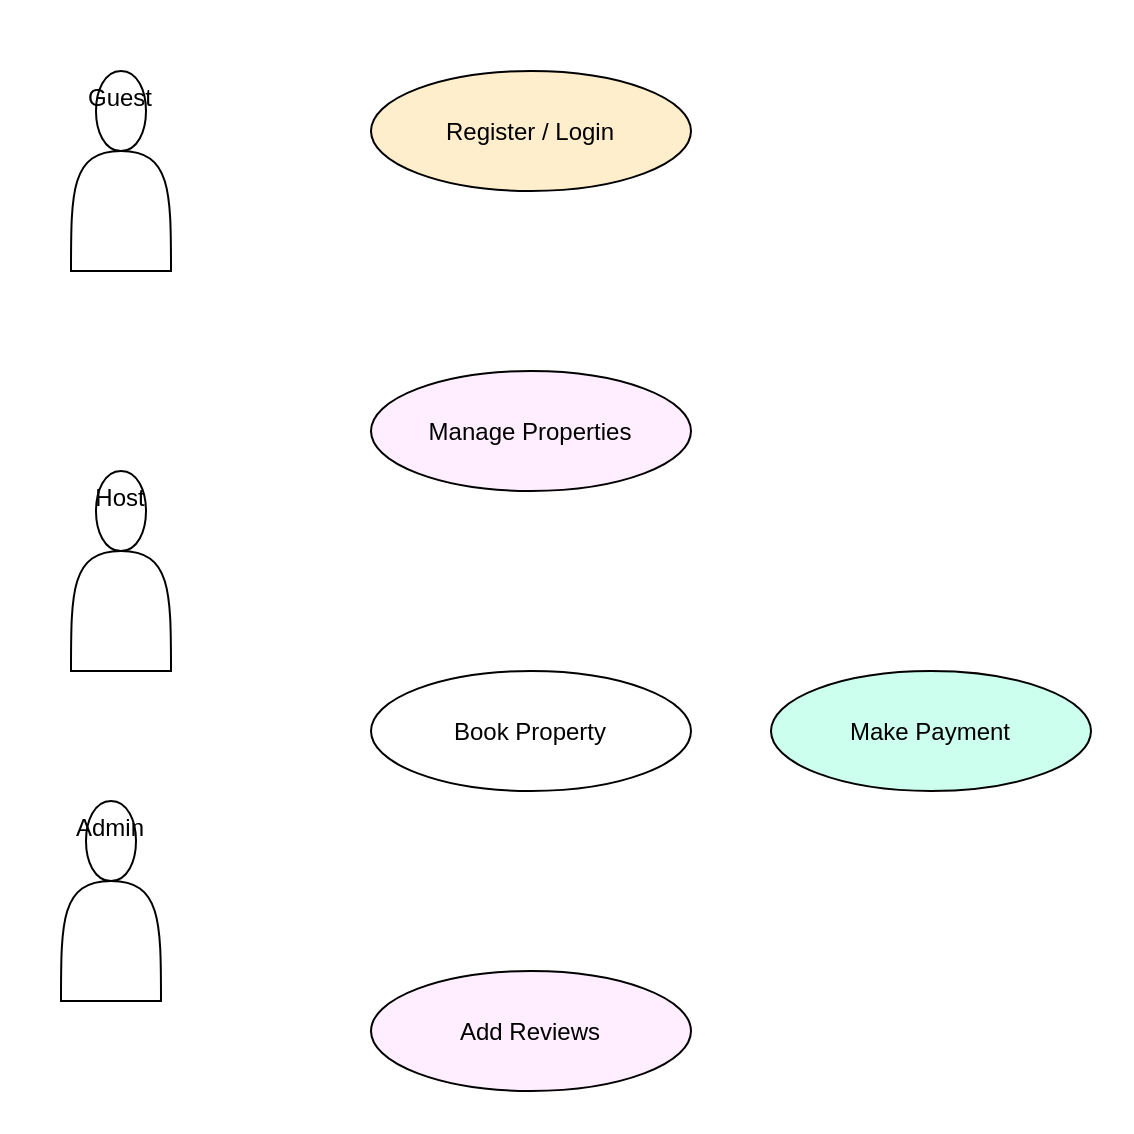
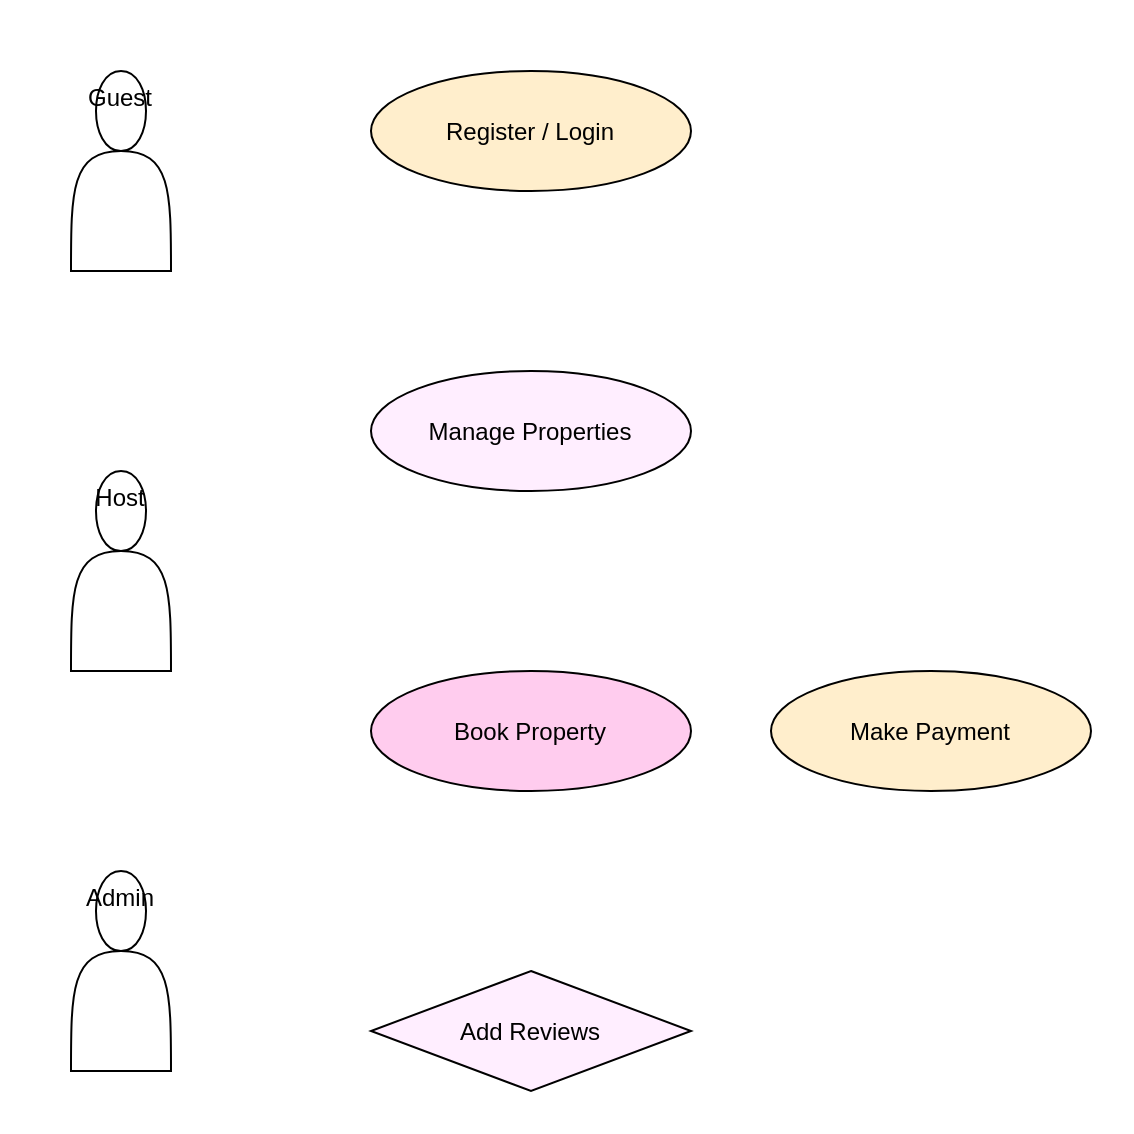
(531, 731) -> (531, 731)
(931, 731) -> (931, 731)
(111, 901) -> (121, 971)
(531, 1031) -> (531, 1031)
